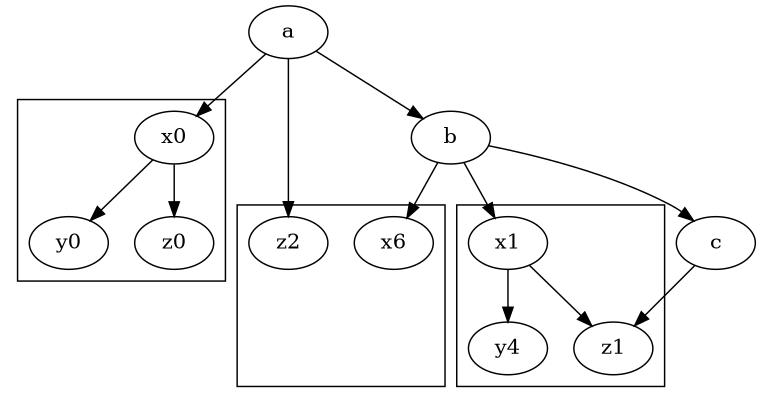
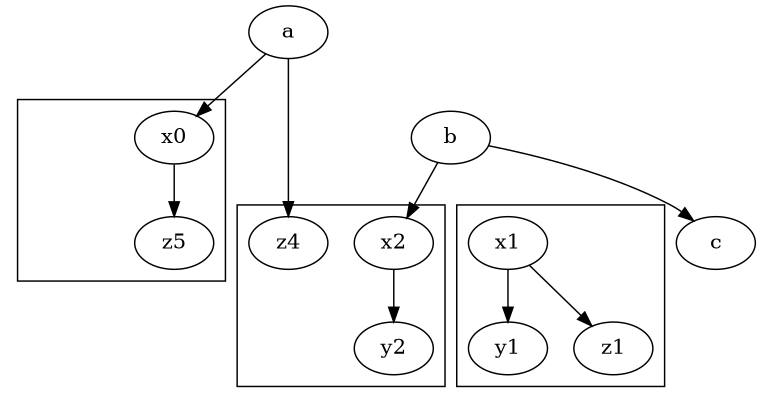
(363, 81) -> none
(476, 184) -> none
(69, 243) -> none
(174, 243) -> (174, 243)
(288, 243) -> (288, 243)
(394, 243) -> (394, 243)
(674, 287) -> none
none -> (394, 348)
(508, 348) -> (508, 348)
